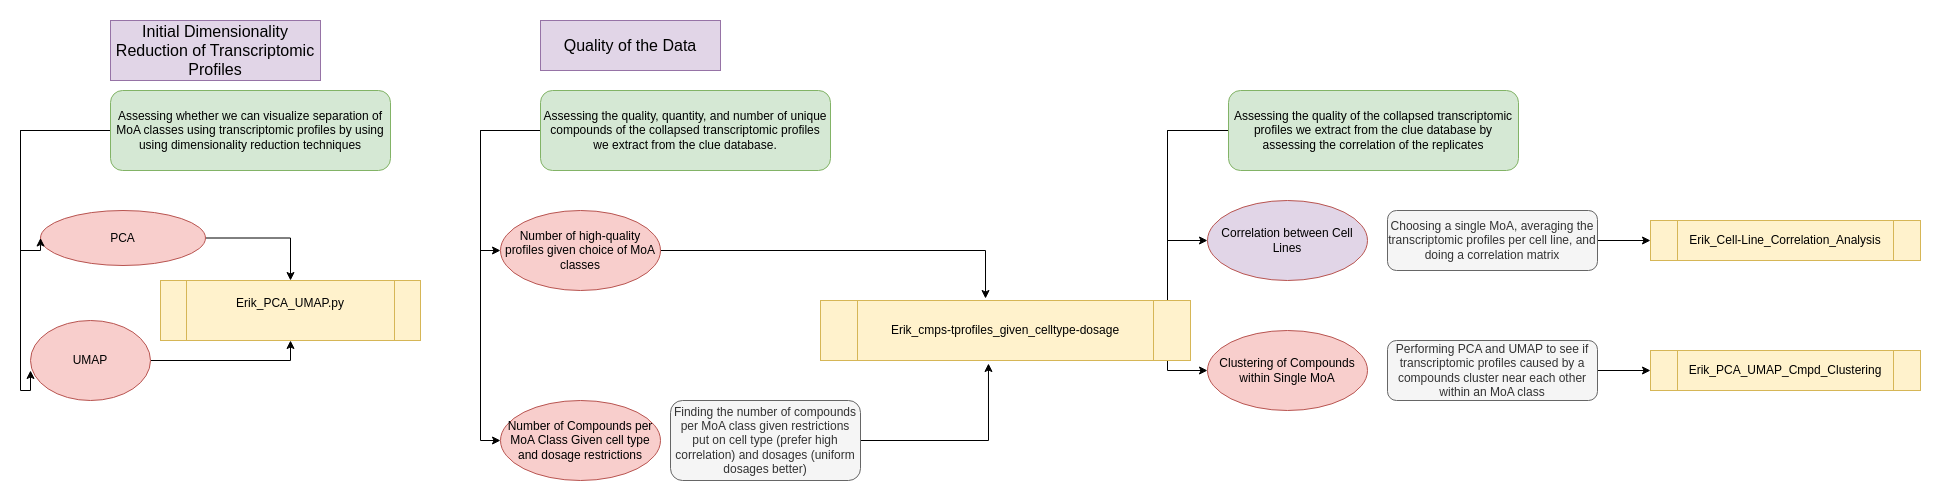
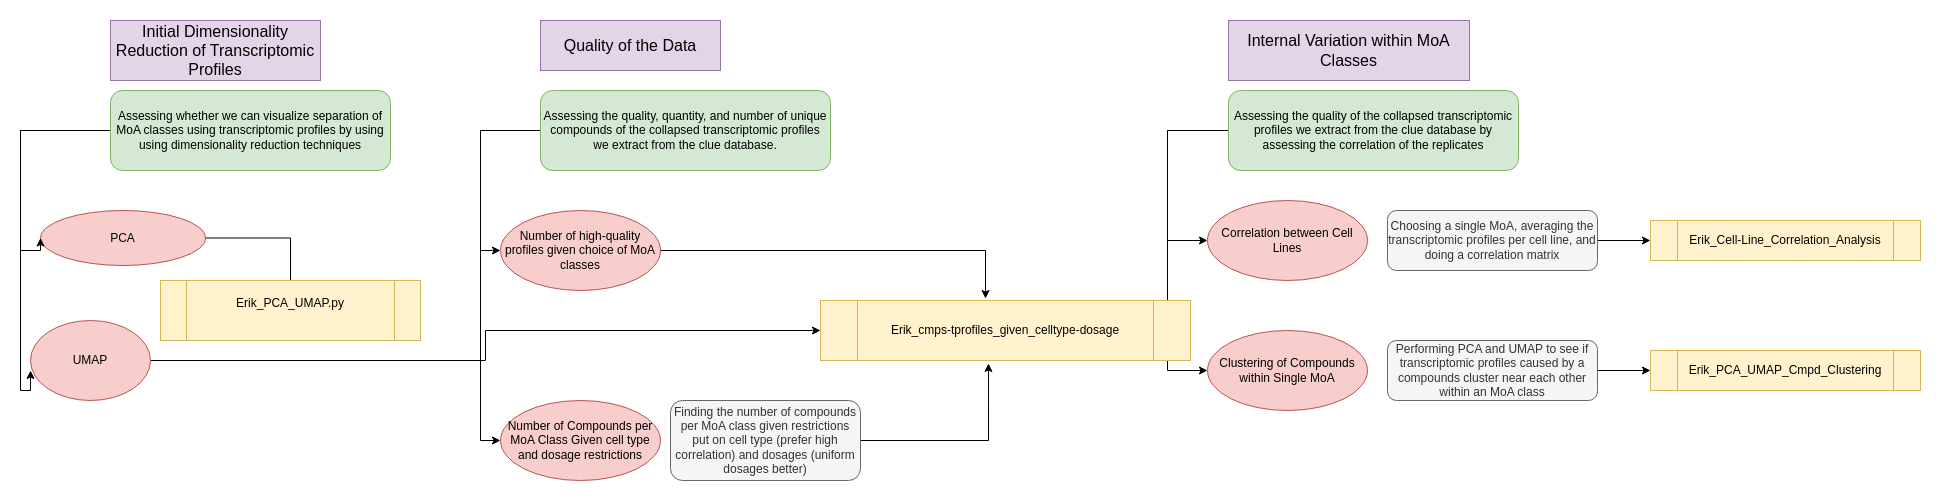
none -> (1349, 51)
(1288, 241) -> (1288, 241)
(291, 272) -> (291, 275)
(291, 355) -> (536, 331)
